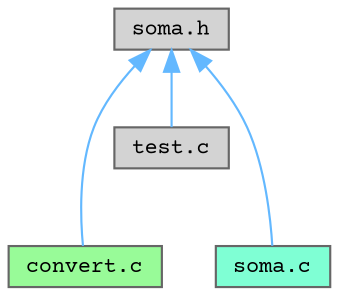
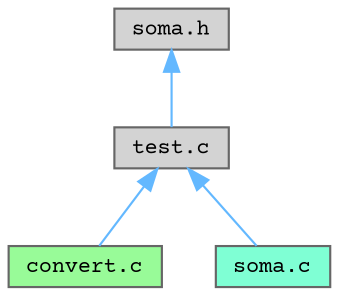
(87, 149) -> (122, 216)
(255, 150) -> (230, 215)
